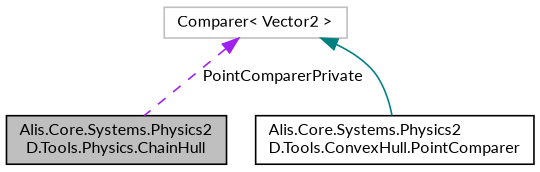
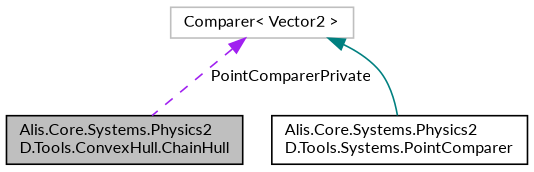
(116, 140) -> (125, 140)
(395, 140) -> (400, 140)
